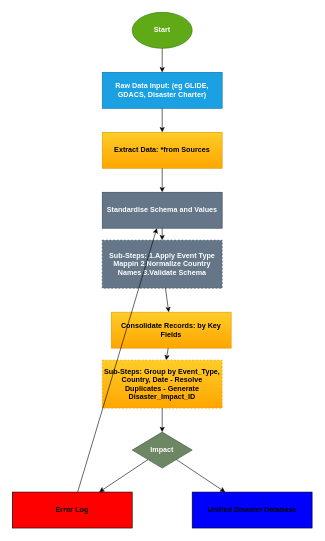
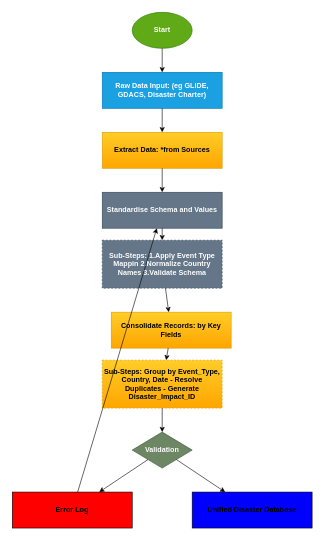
(162, 450) -> (162, 450)
